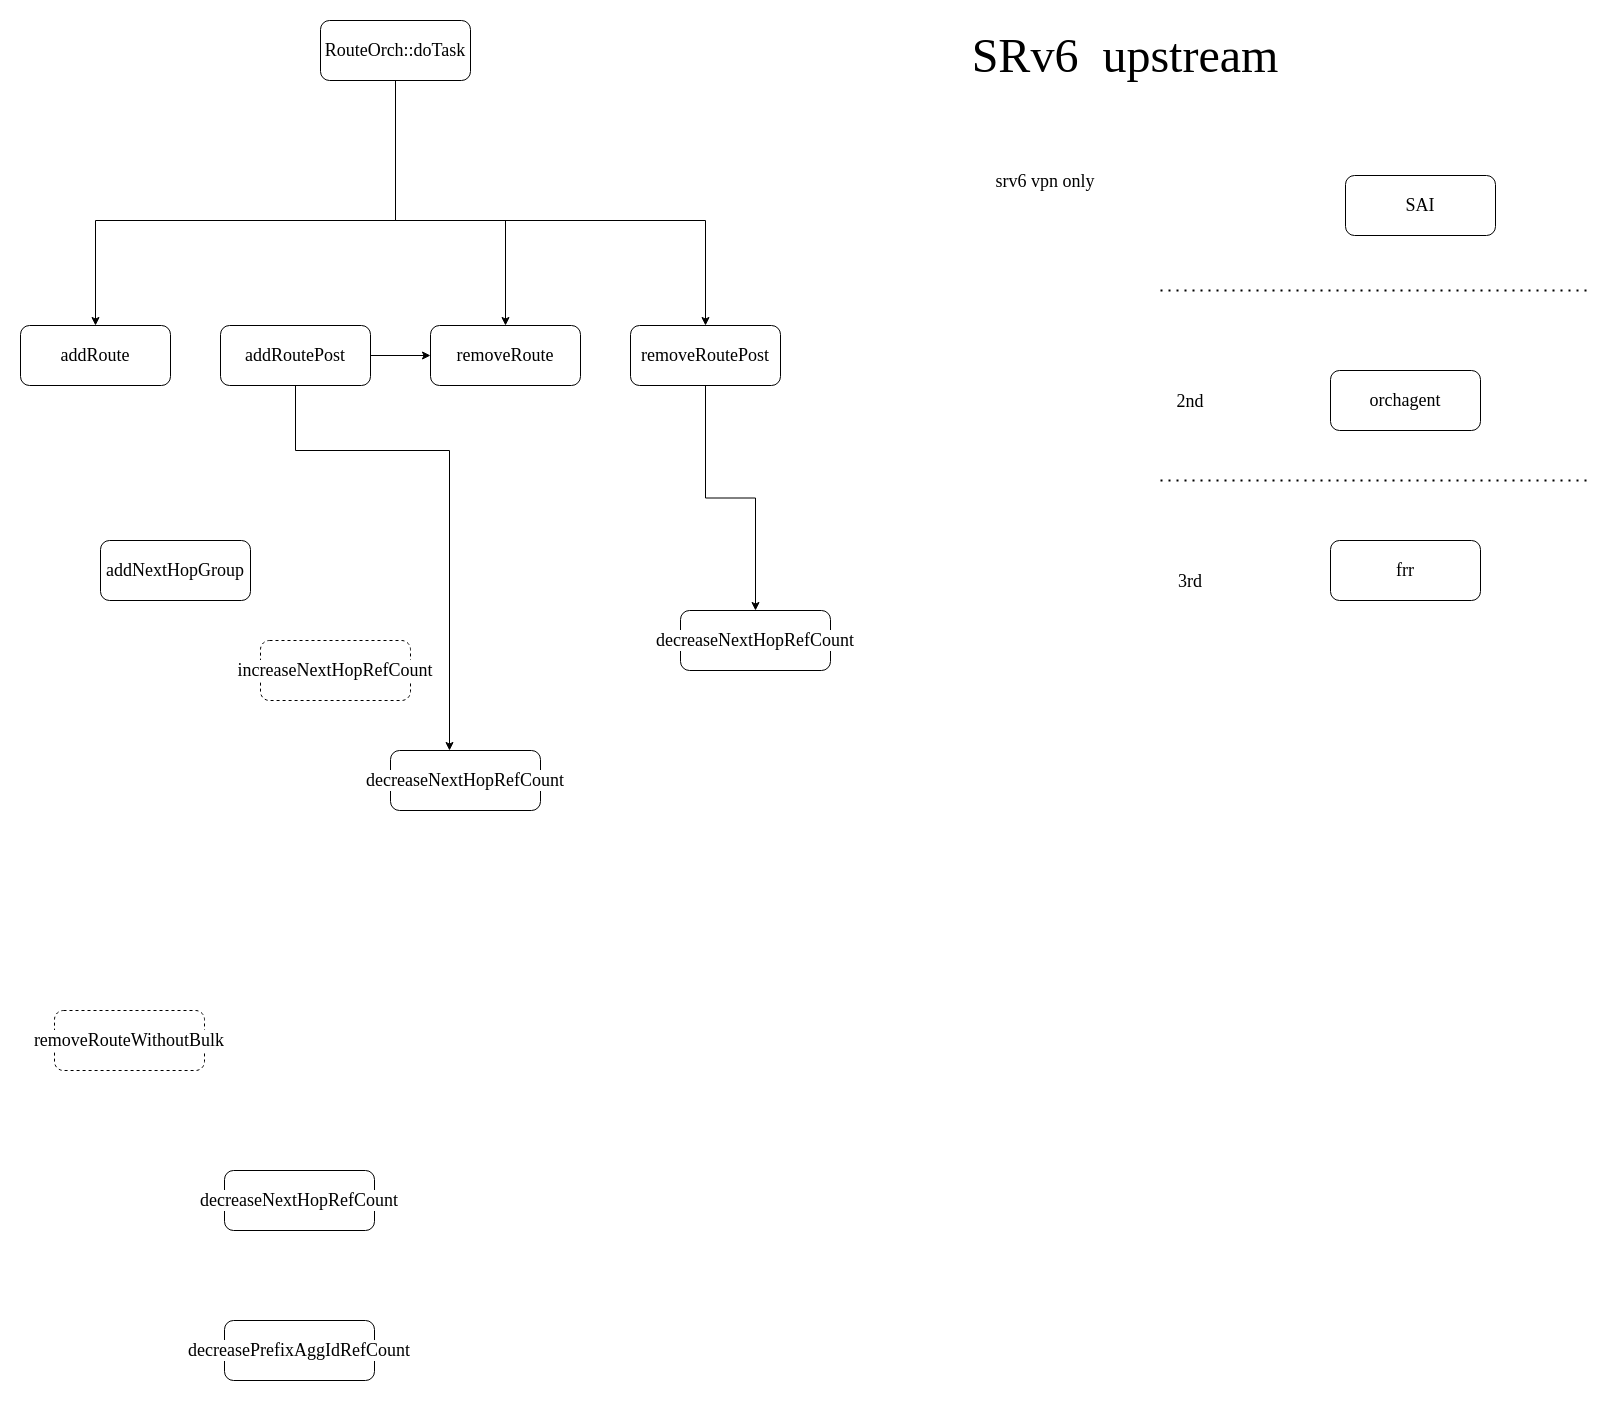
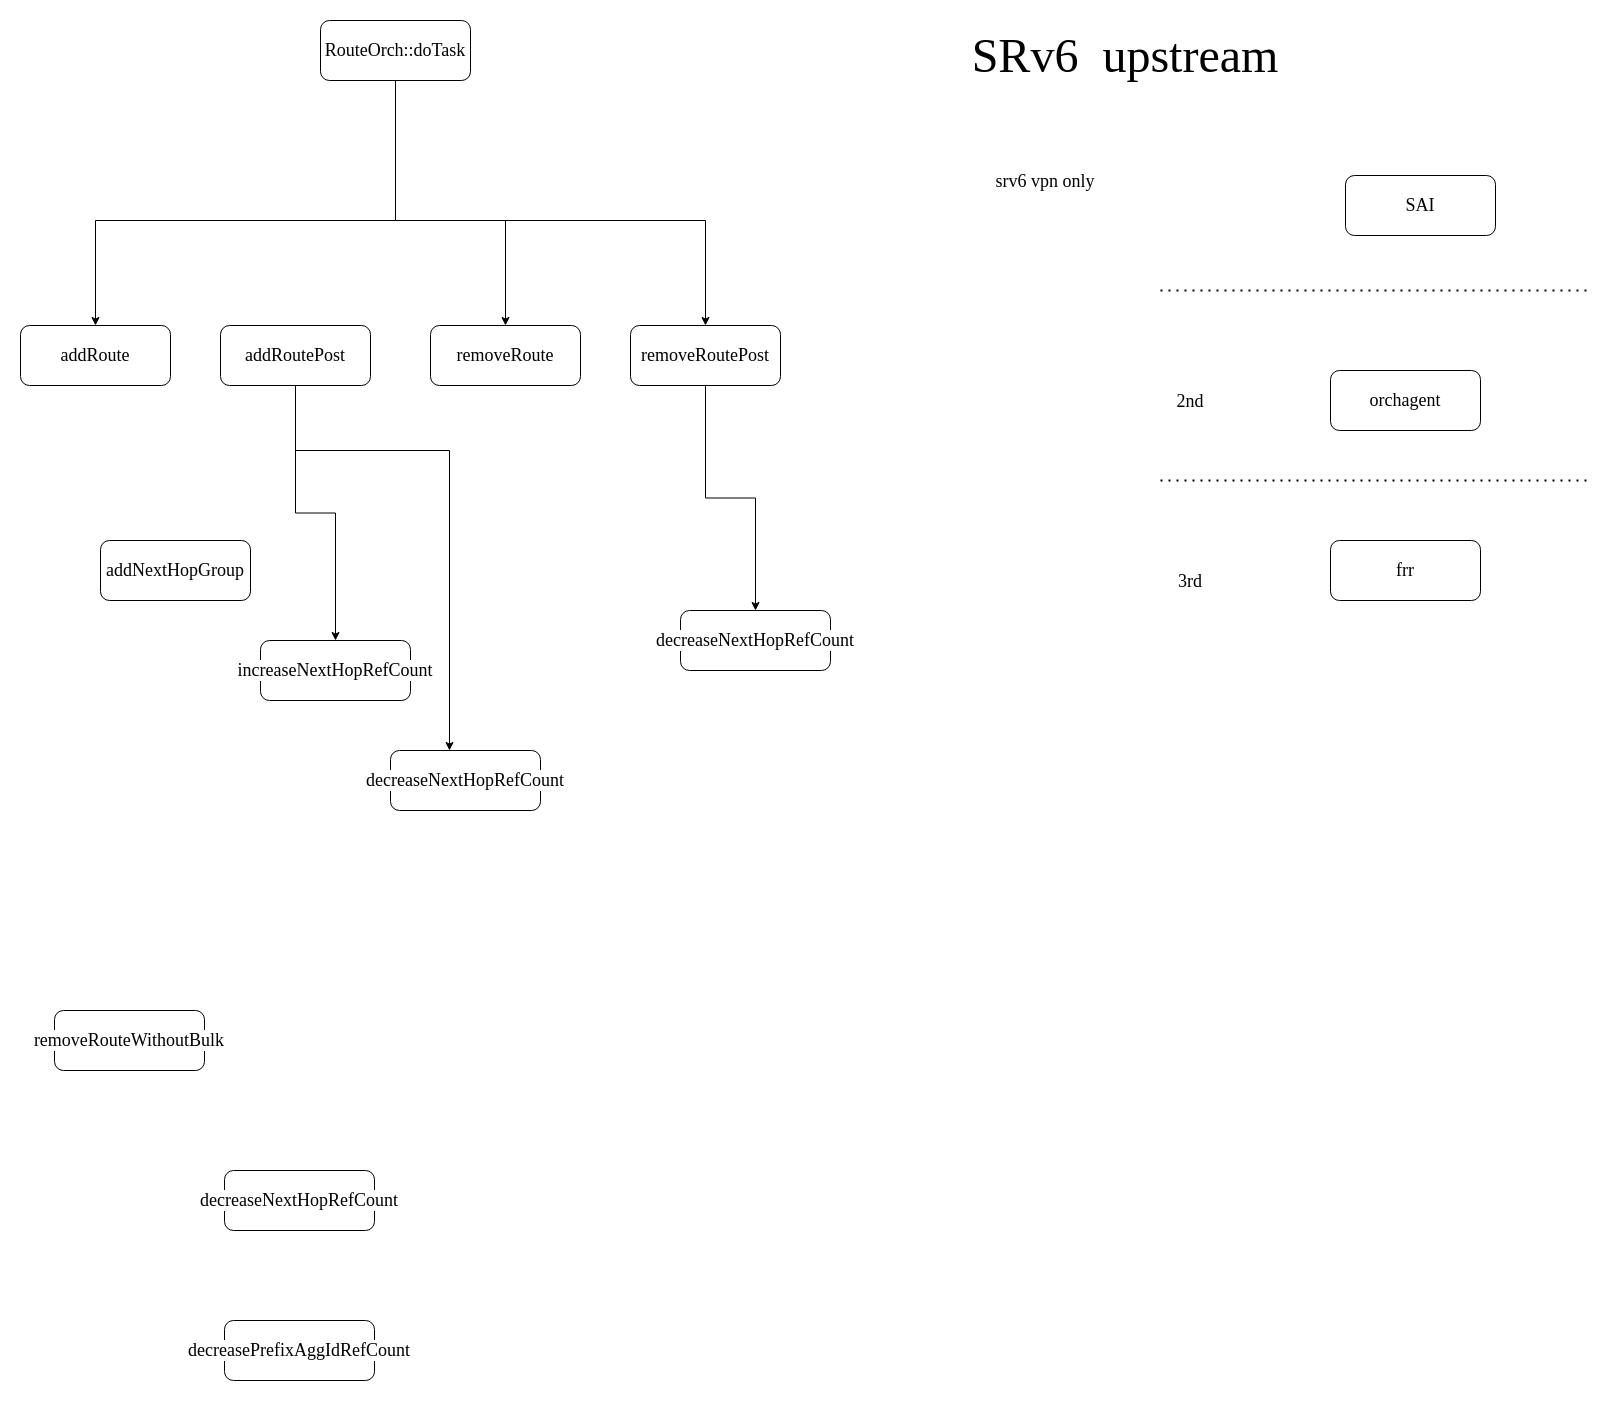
(397, 356) -> (336, 523)
(336, 671) -> (336, 671)
(130, 1041) -> (130, 1041)
